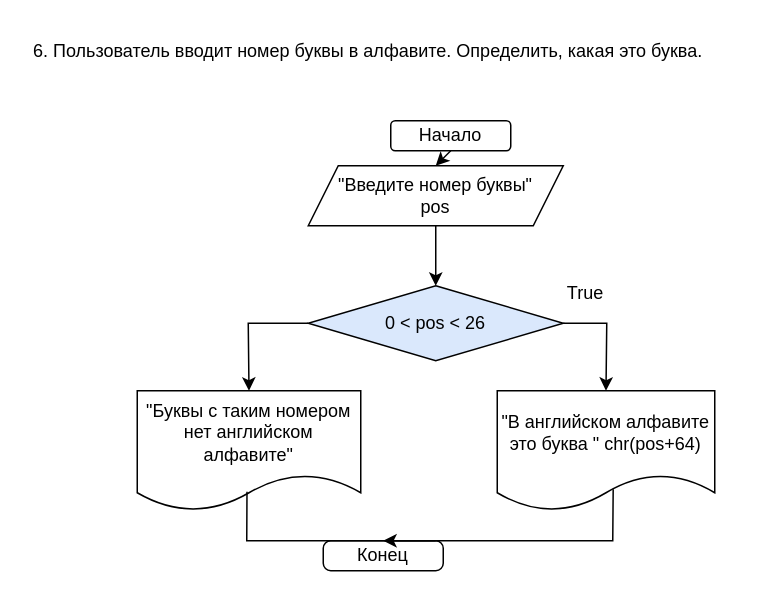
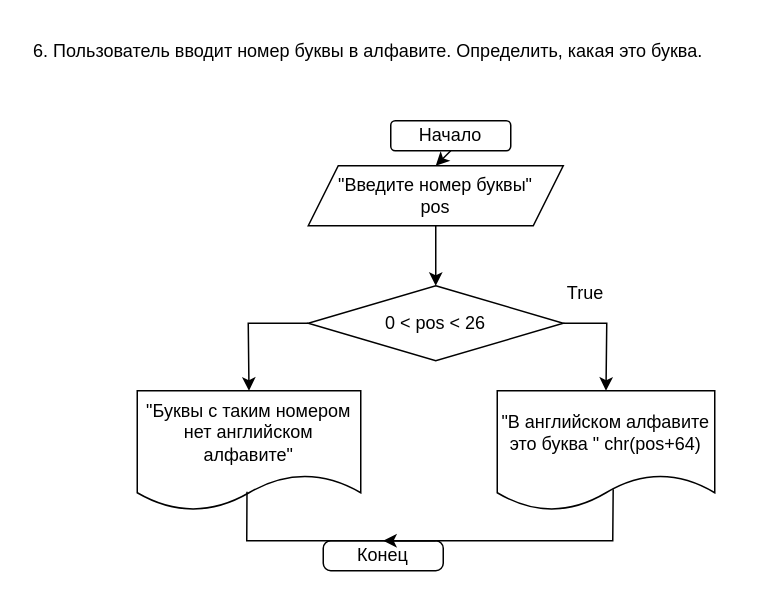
(436, 323) -> (436, 323)
